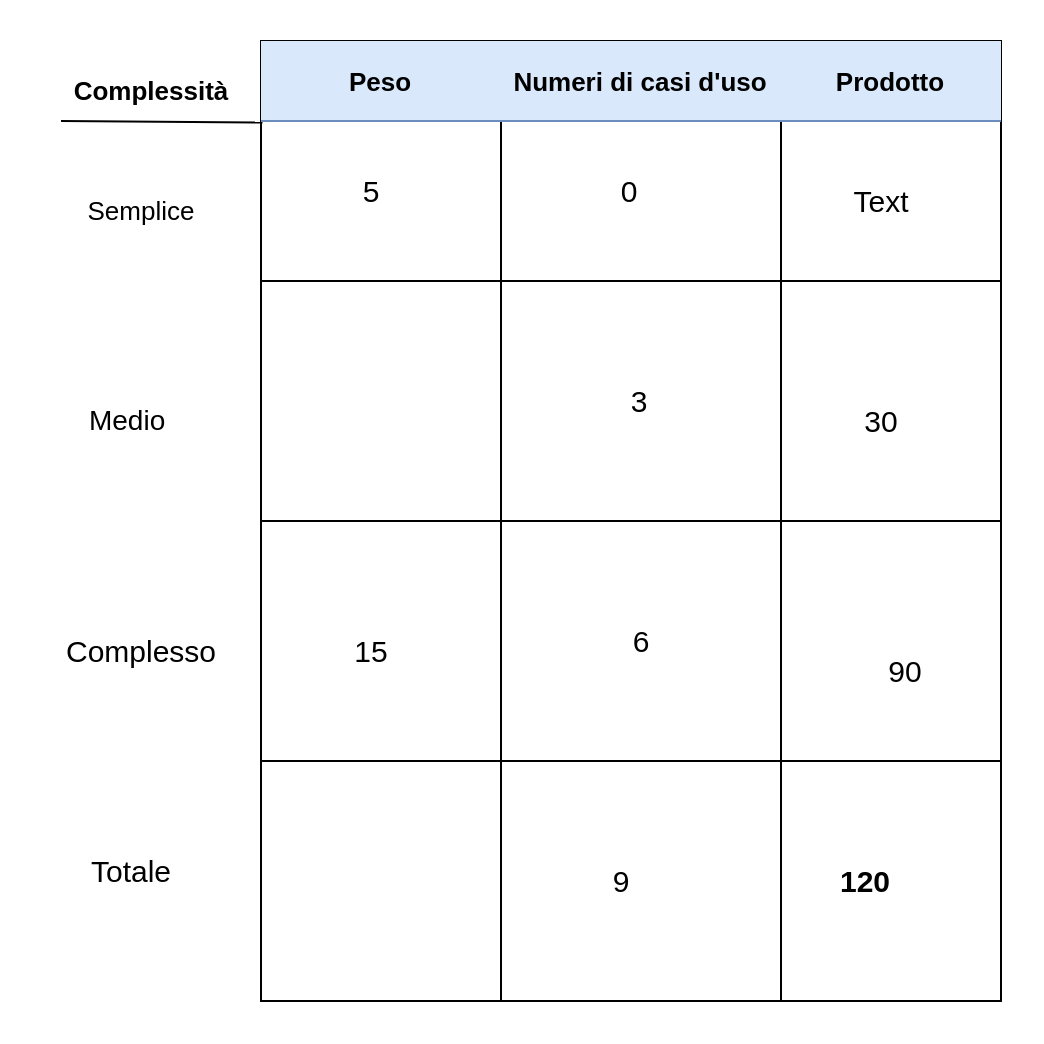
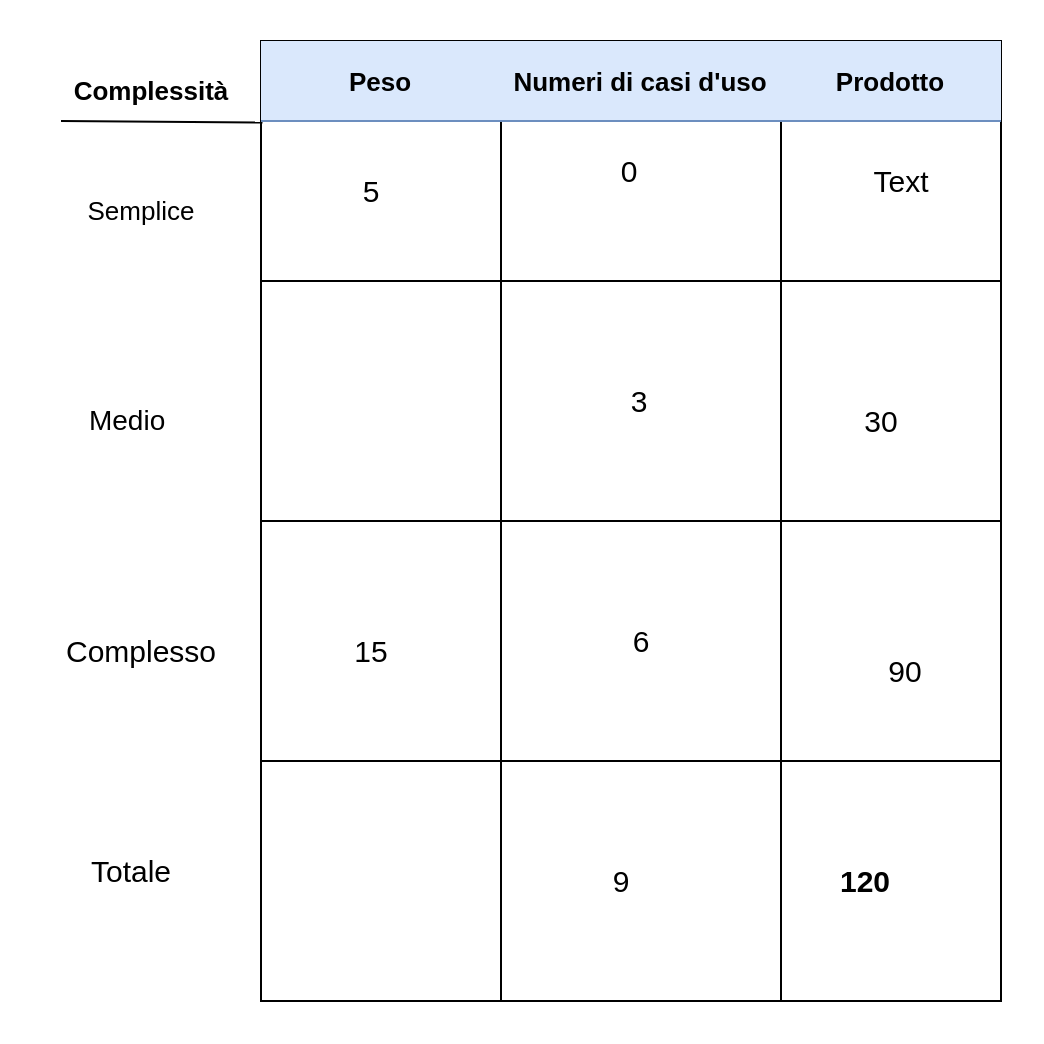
(629, 191) -> (629, 171)
(881, 201) -> (901, 181)
